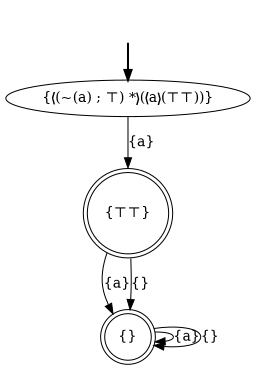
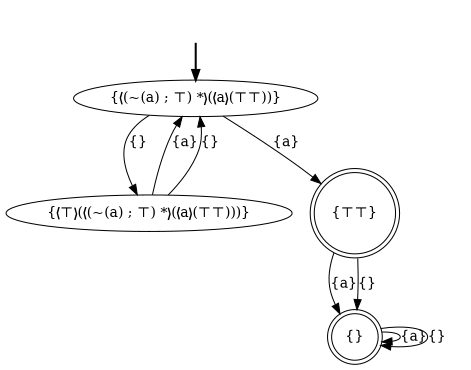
none -> (149, 213)
